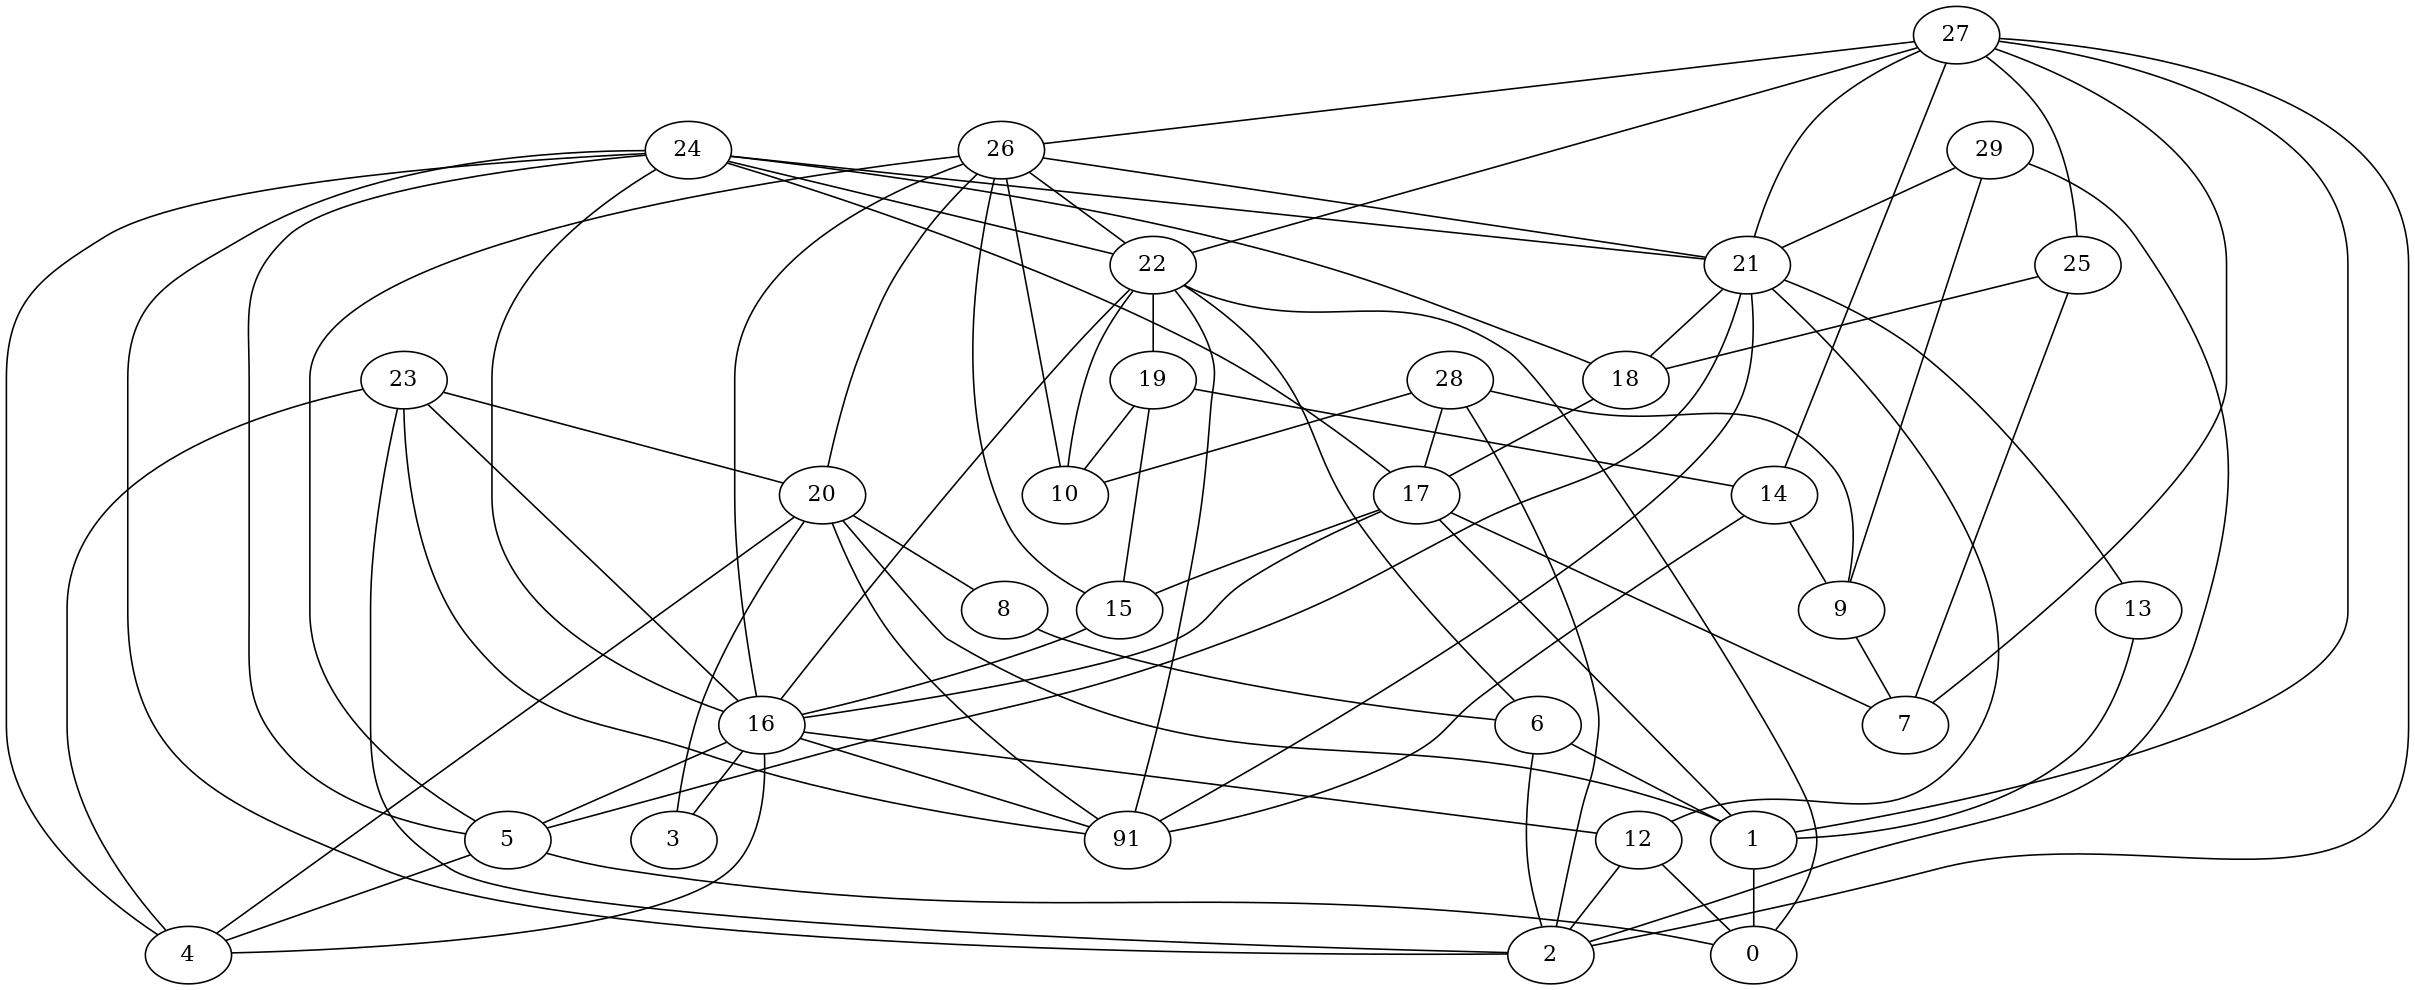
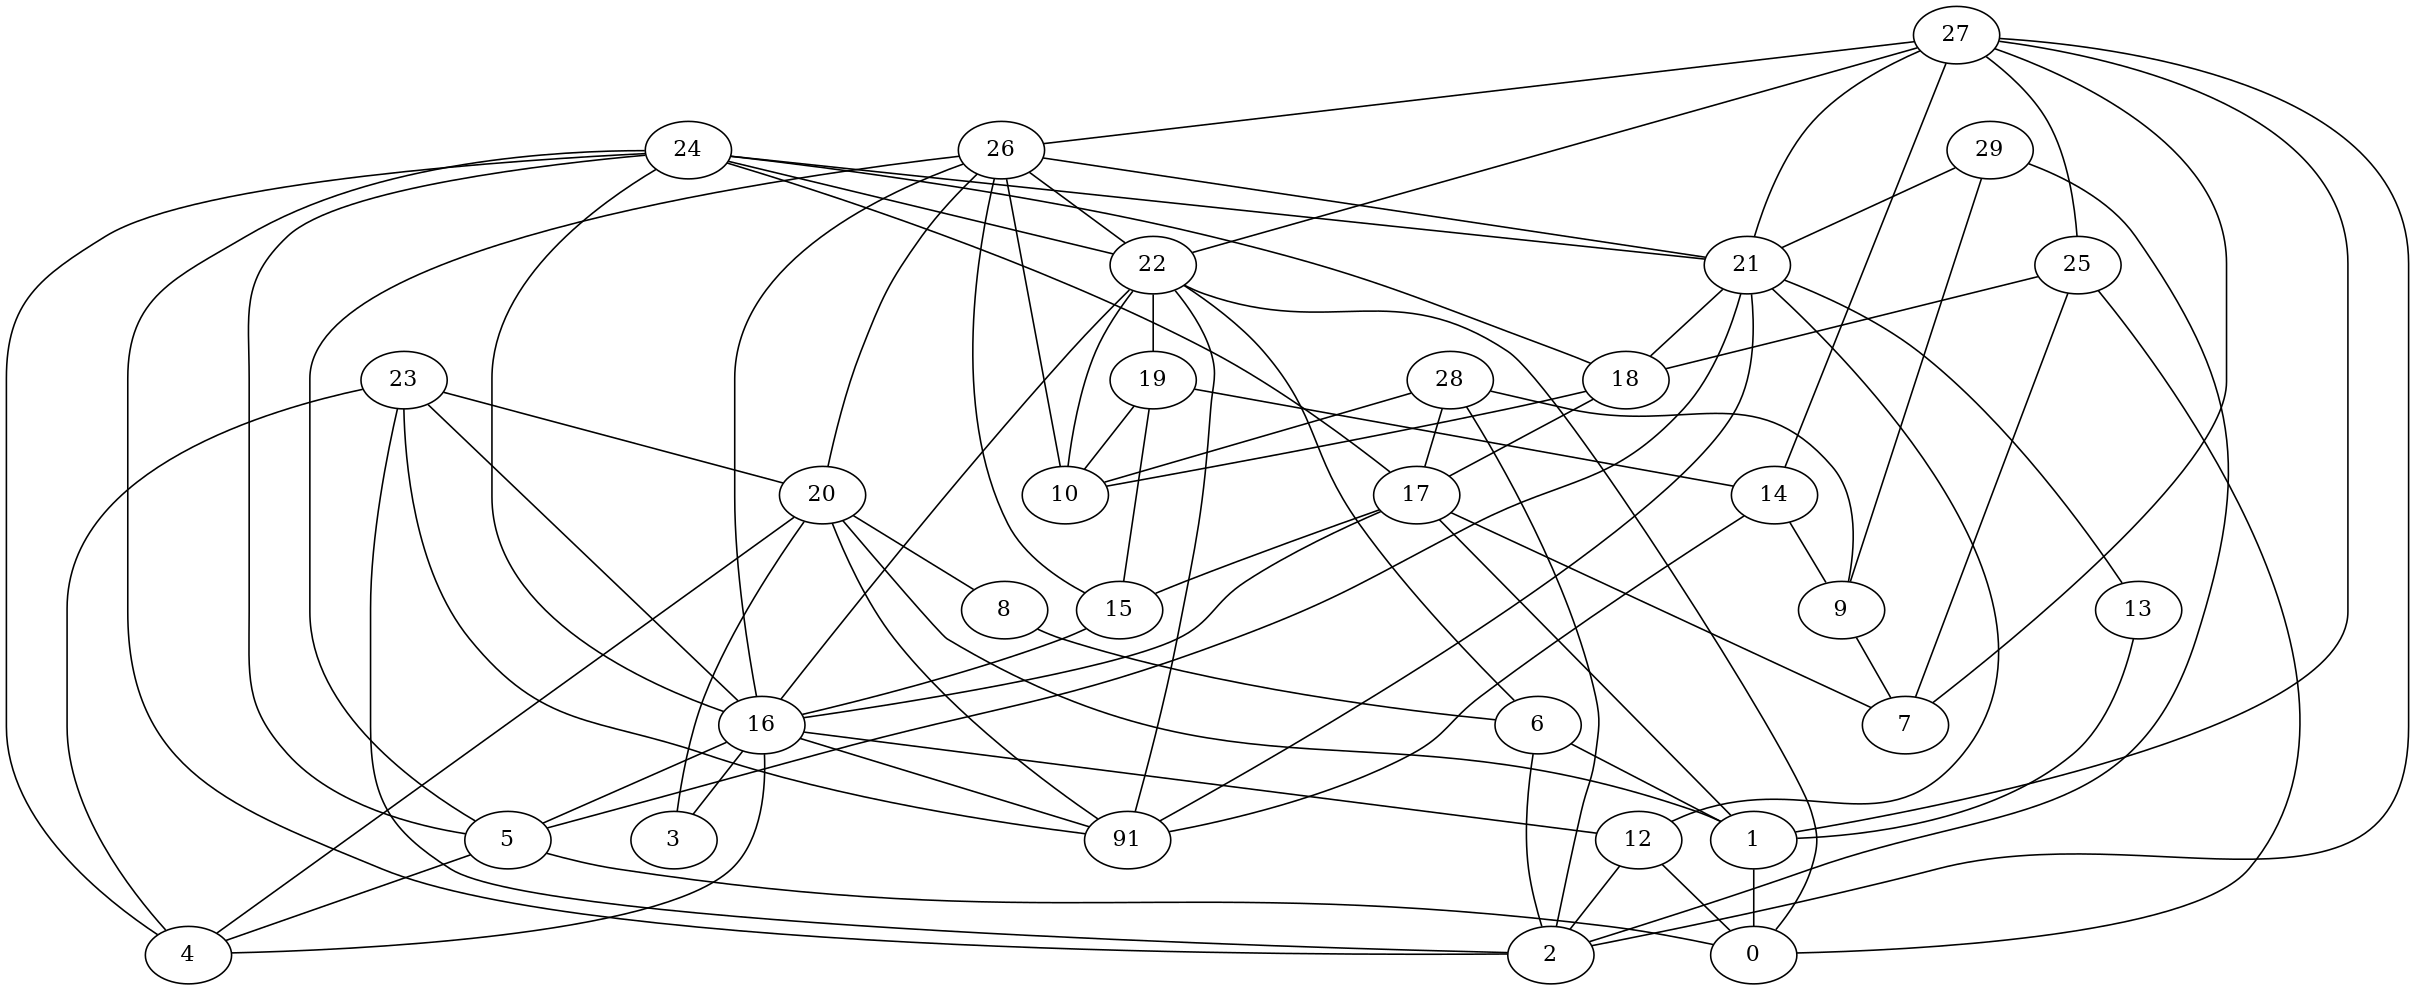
none -> (1335, 444)
none -> (2290, 791)
